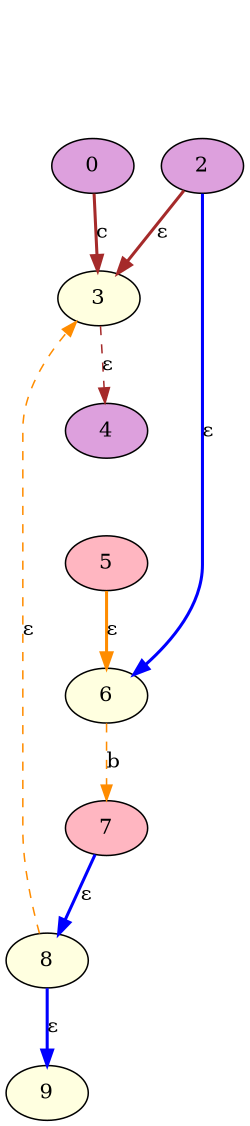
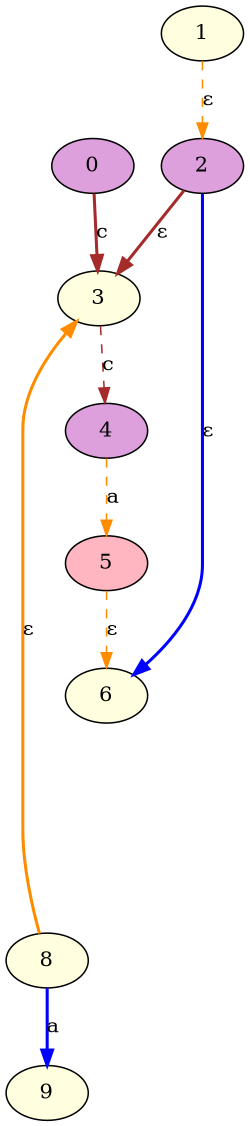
none -> (202, 33)
(108, 365) -> (108, 365)
none -> (107, 489)
(107, 622) -> (107, 622)
(23, 628) -> (23, 628)
(107, 828) -> none
(53, 1027) -> (53, 1027)
